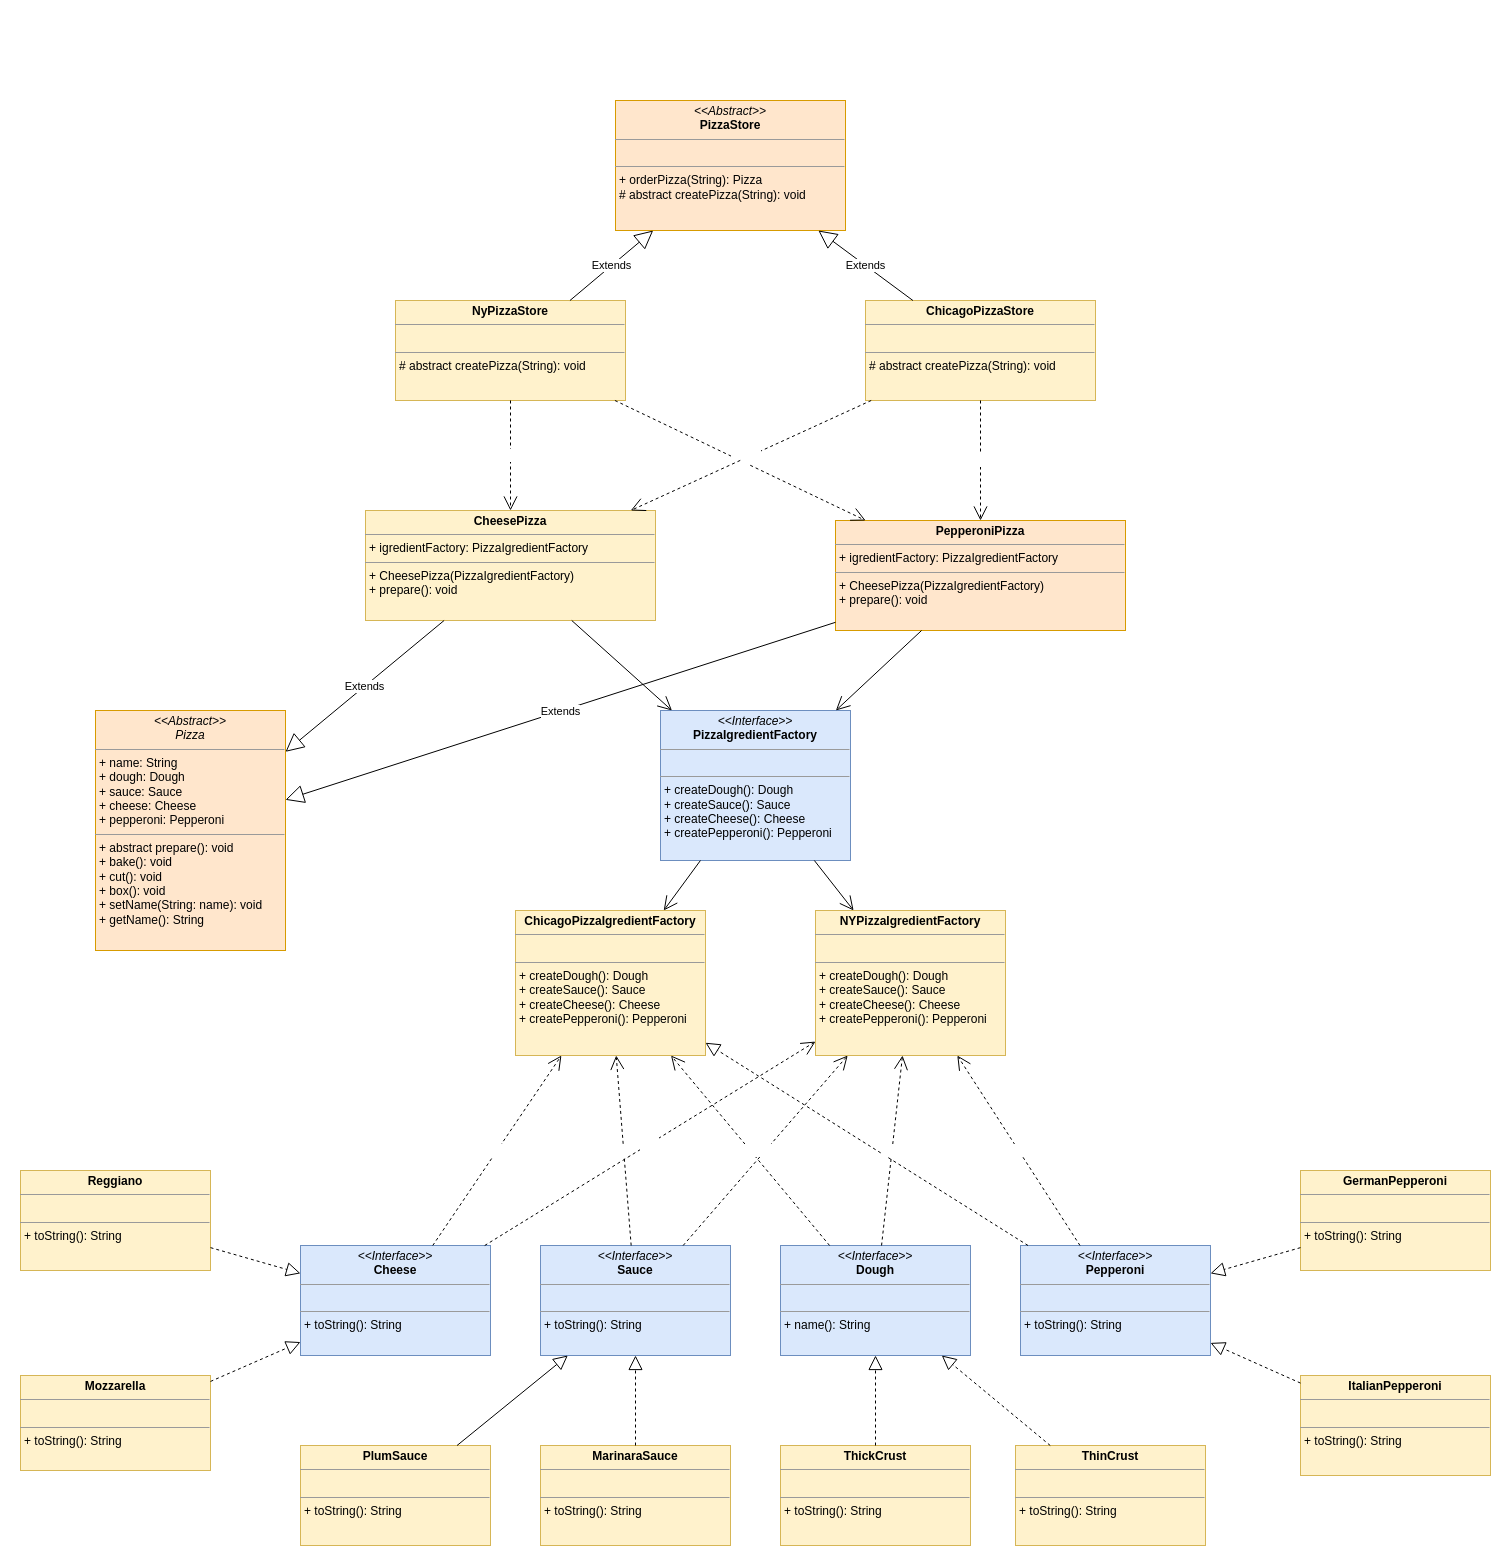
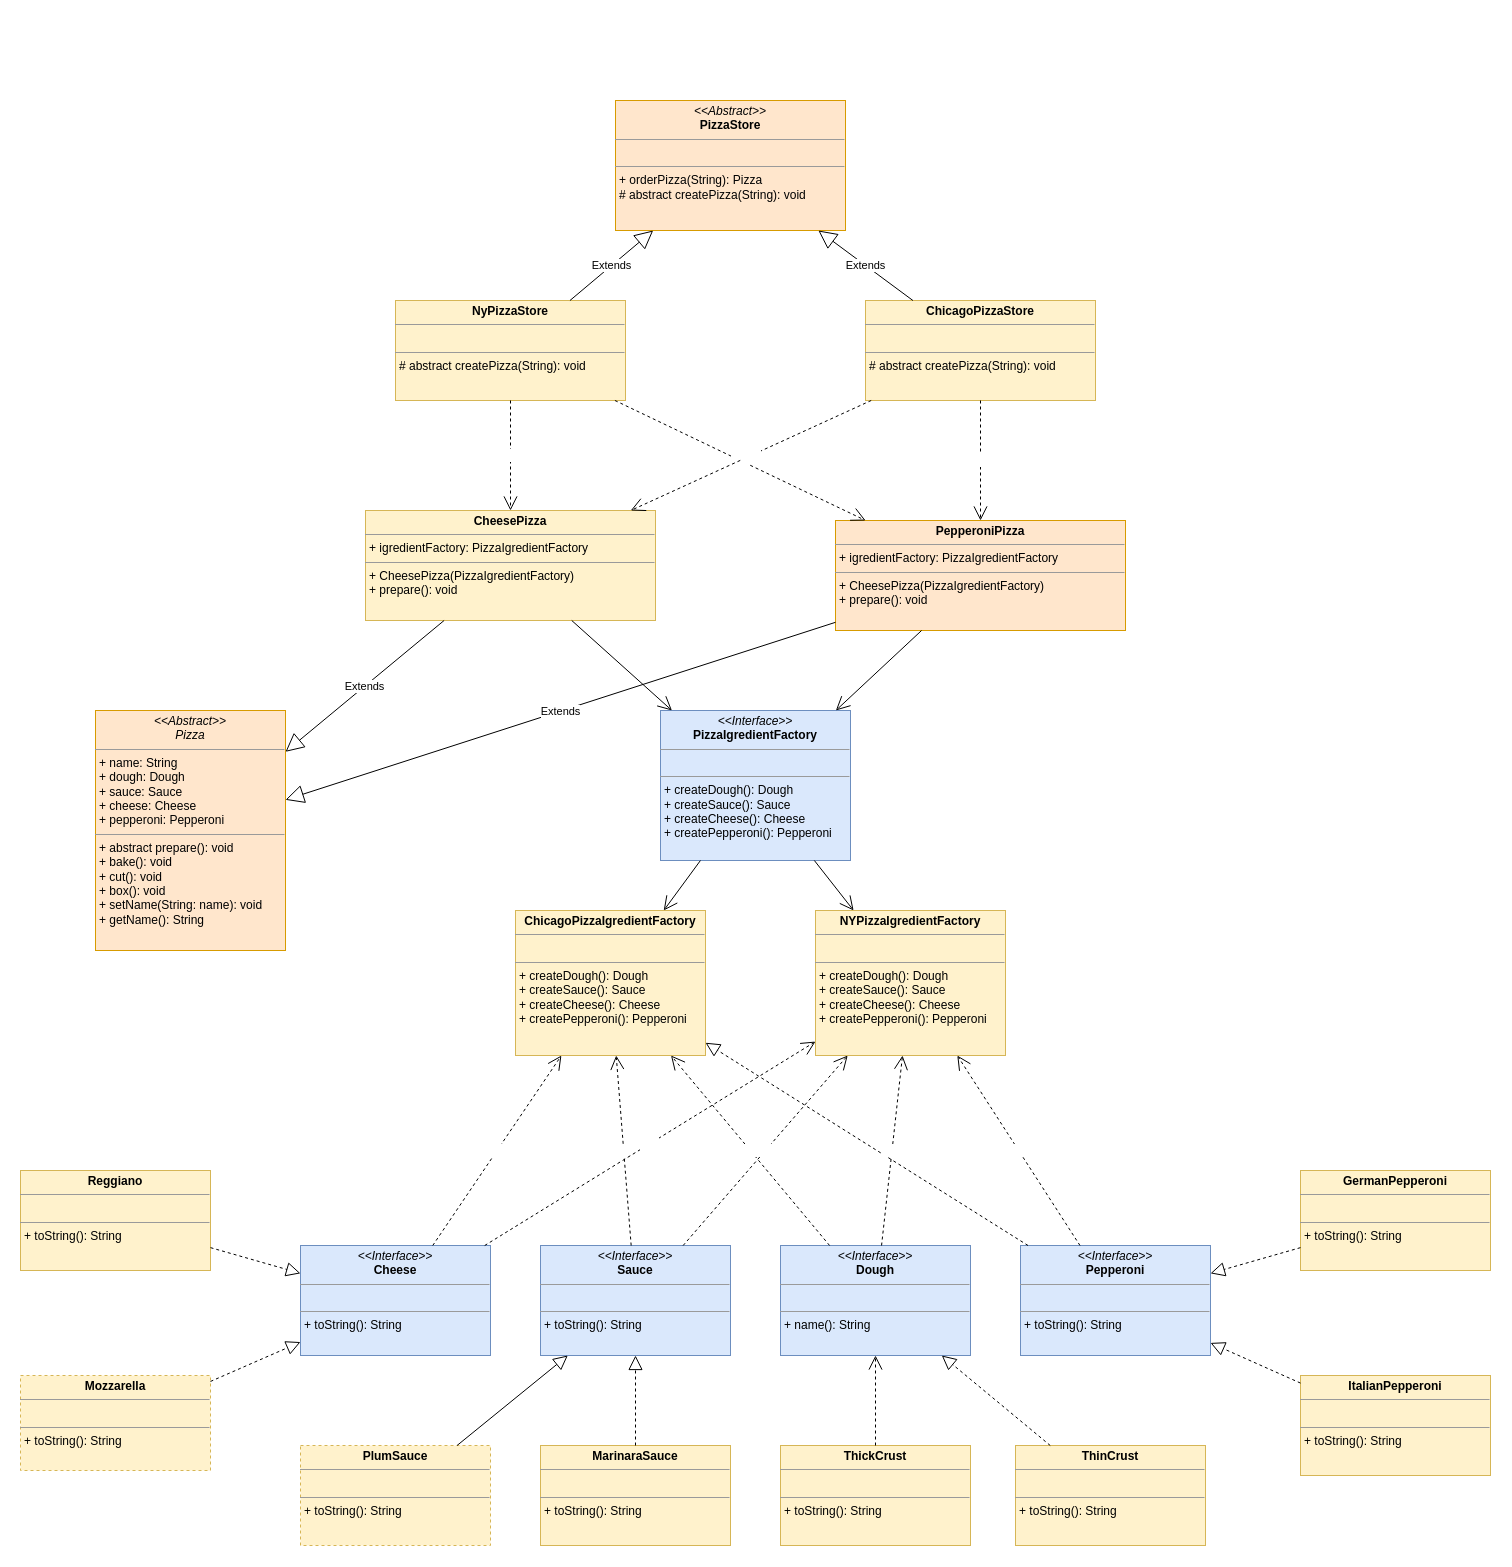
(876, 1371) -> (876, 1365)
(116, 1423) -> (116, 1423)
(396, 1496) -> (396, 1496)
